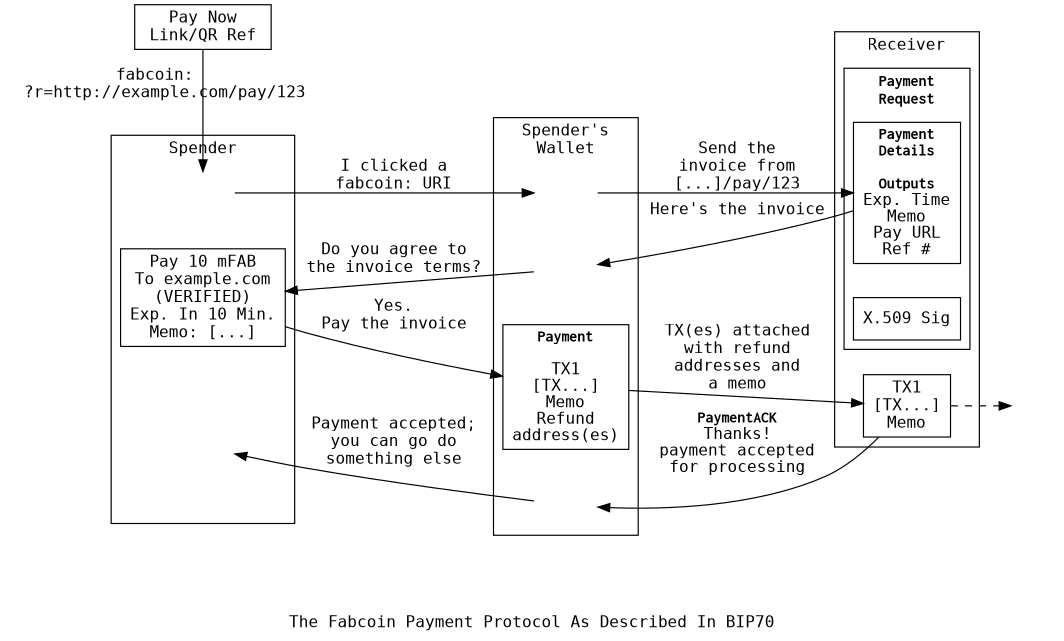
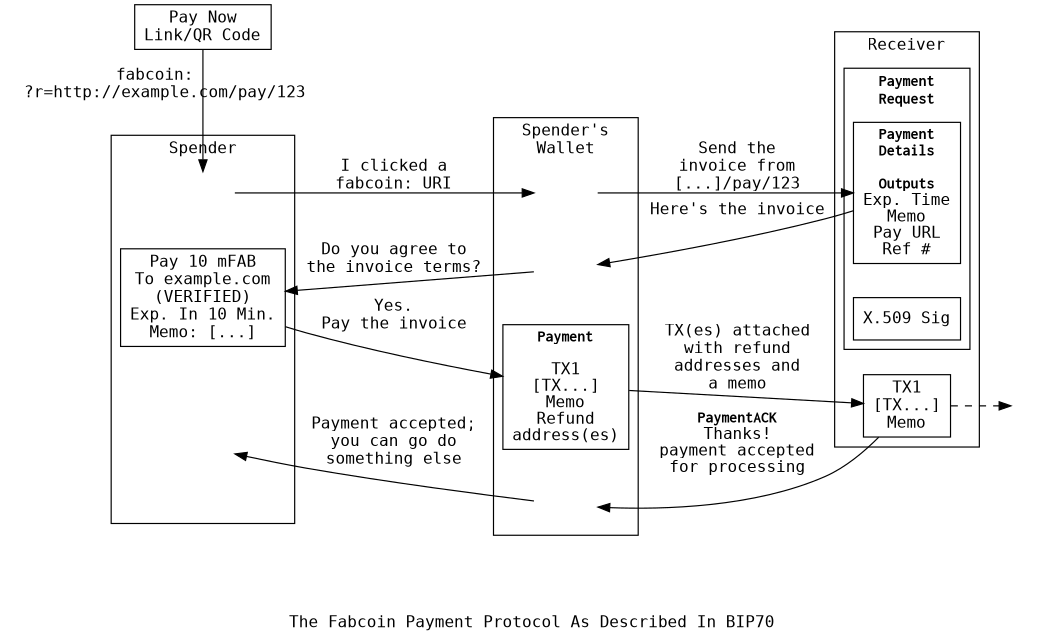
(203, 27) -> (203, 27)
